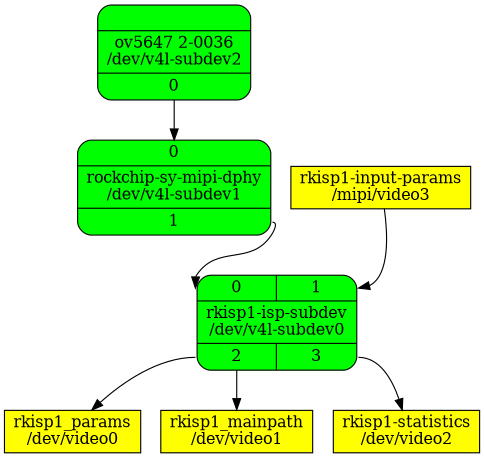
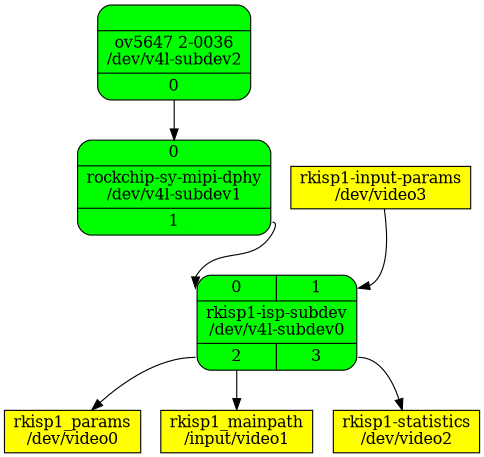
(381, 188) -> (381, 188)
(237, 432) -> (237, 432)
